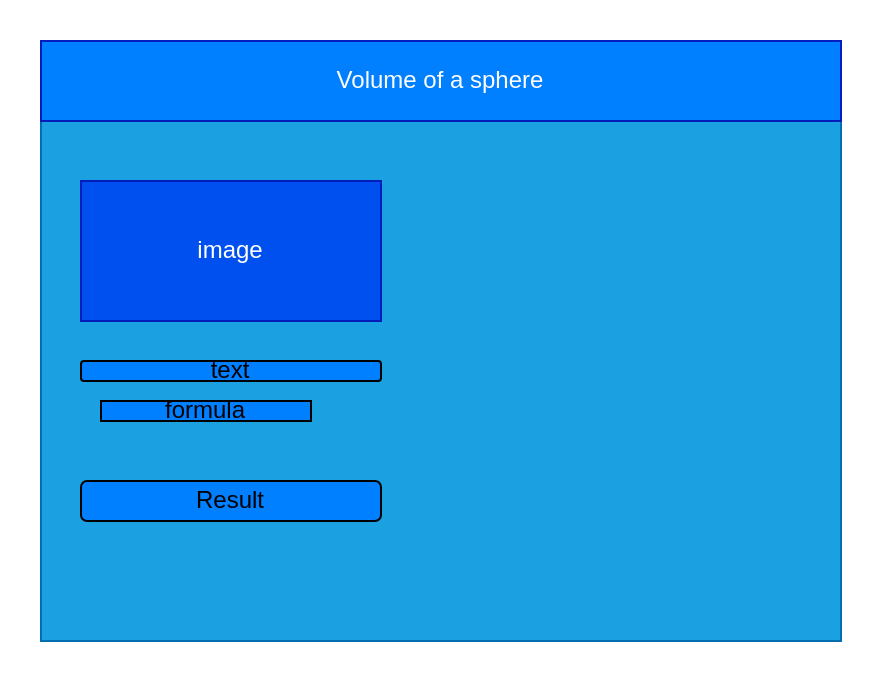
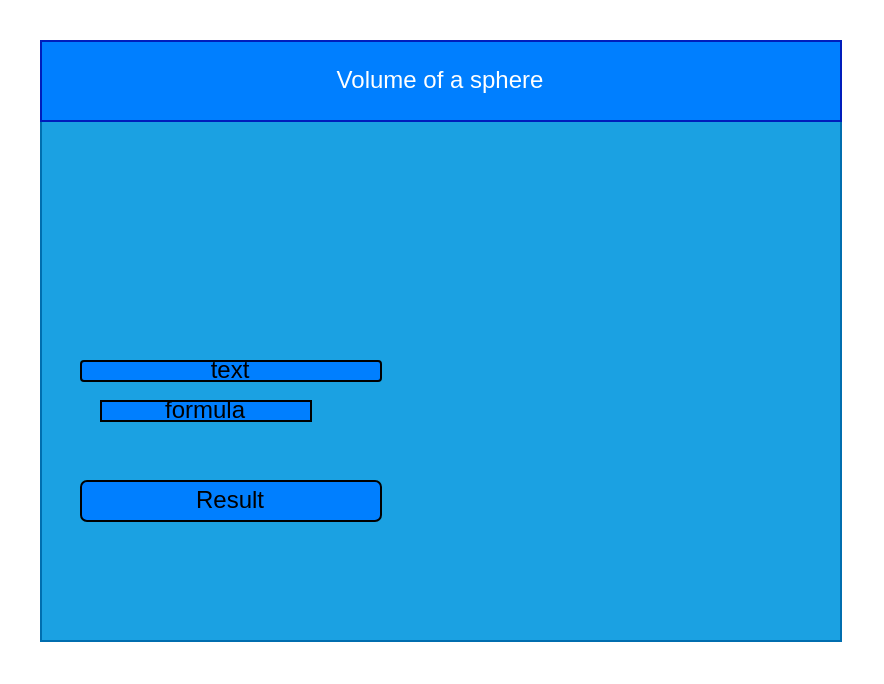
(231, 251) -> none
